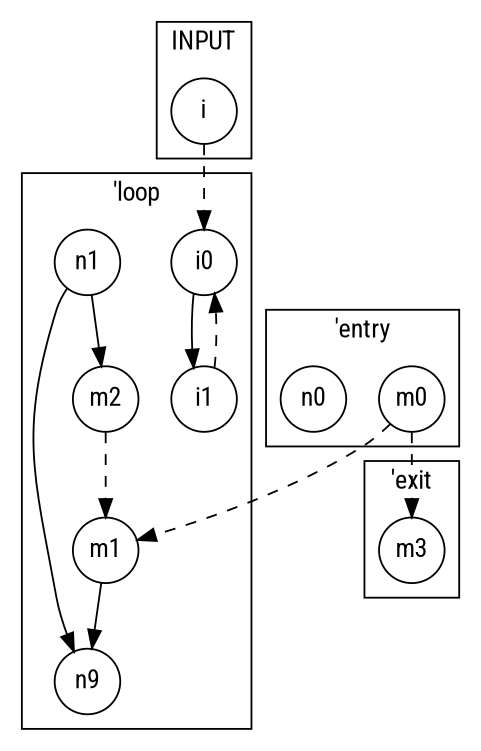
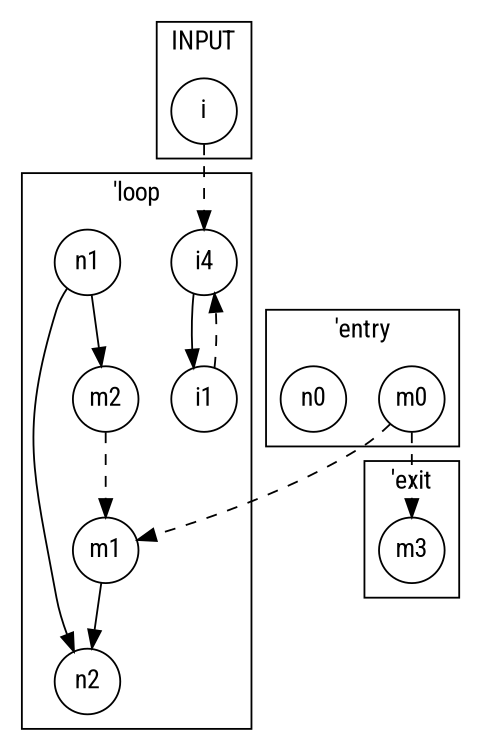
(204, 262) -> (204, 262)
(87, 682) -> (87, 682)
